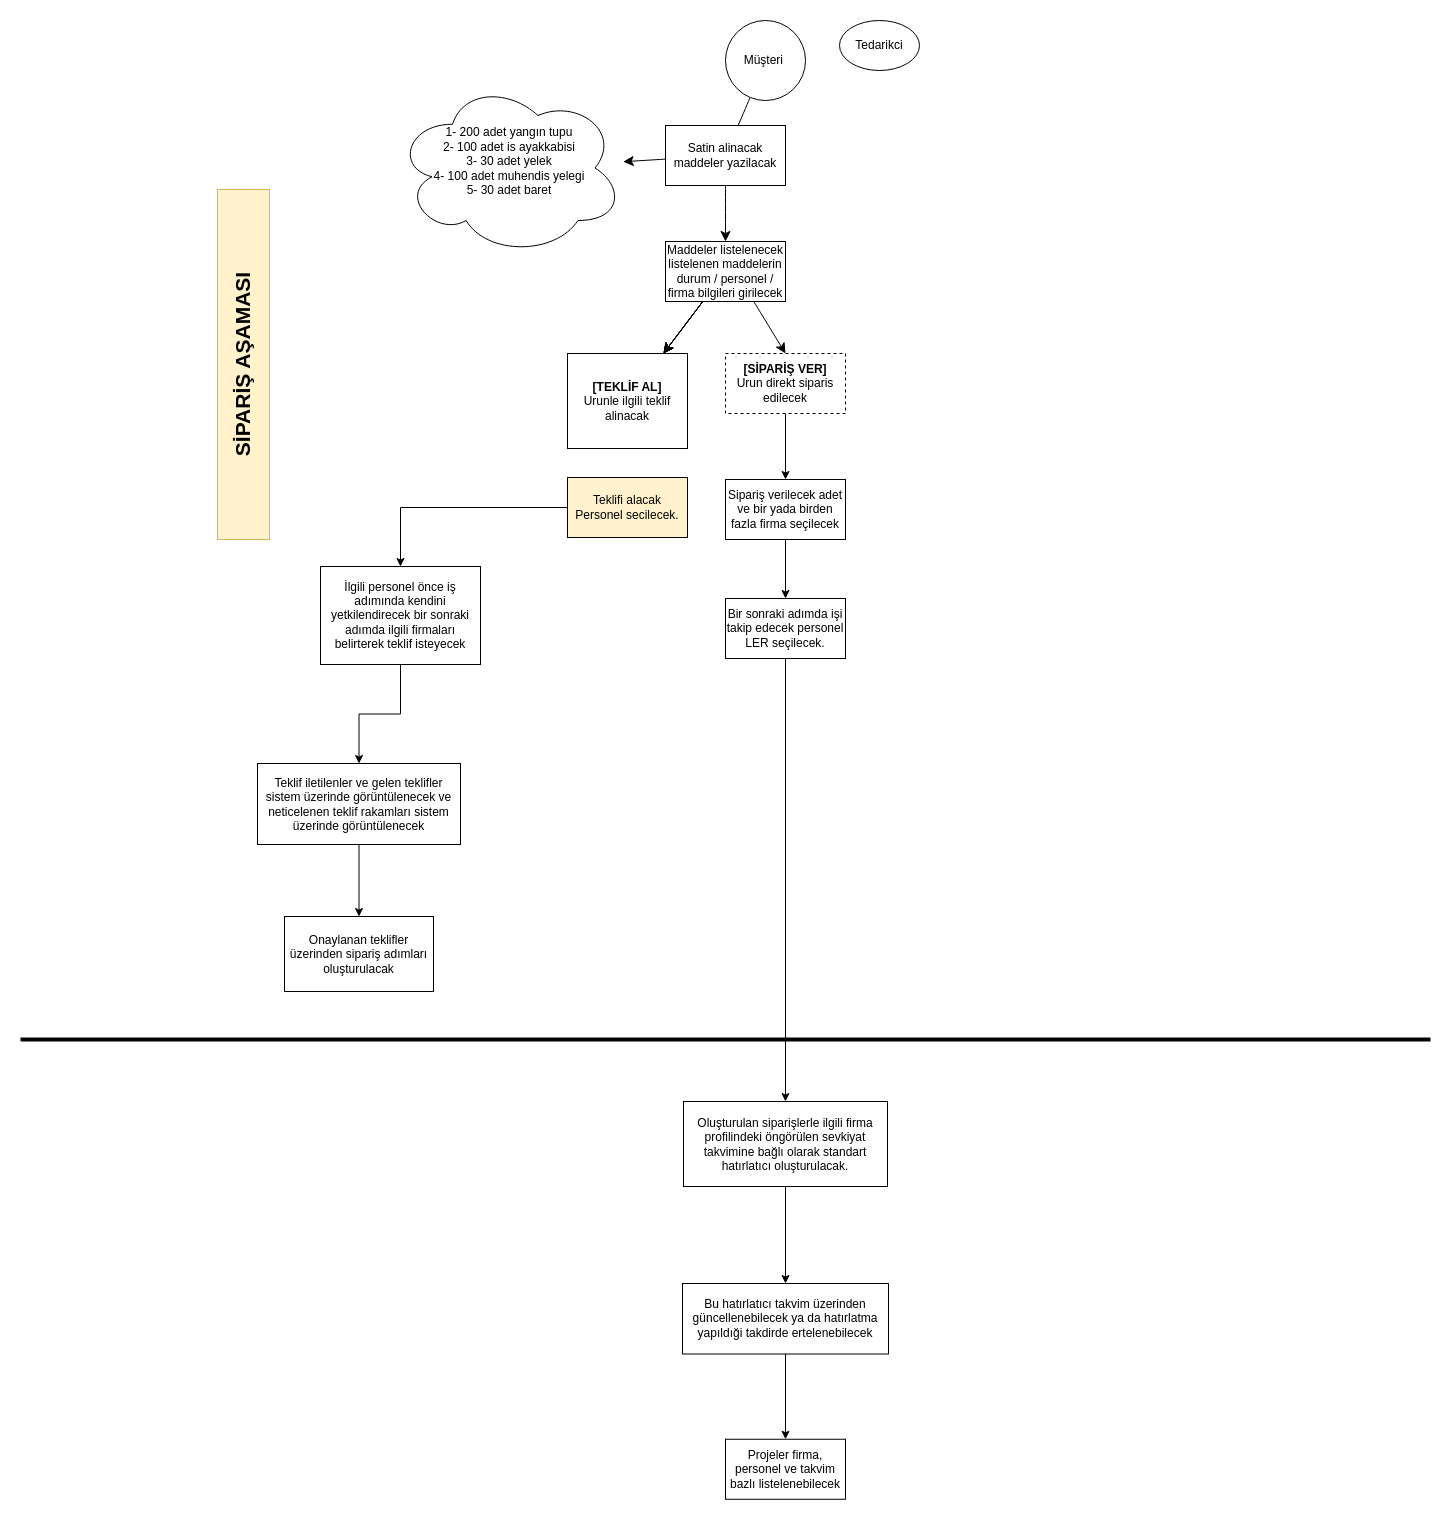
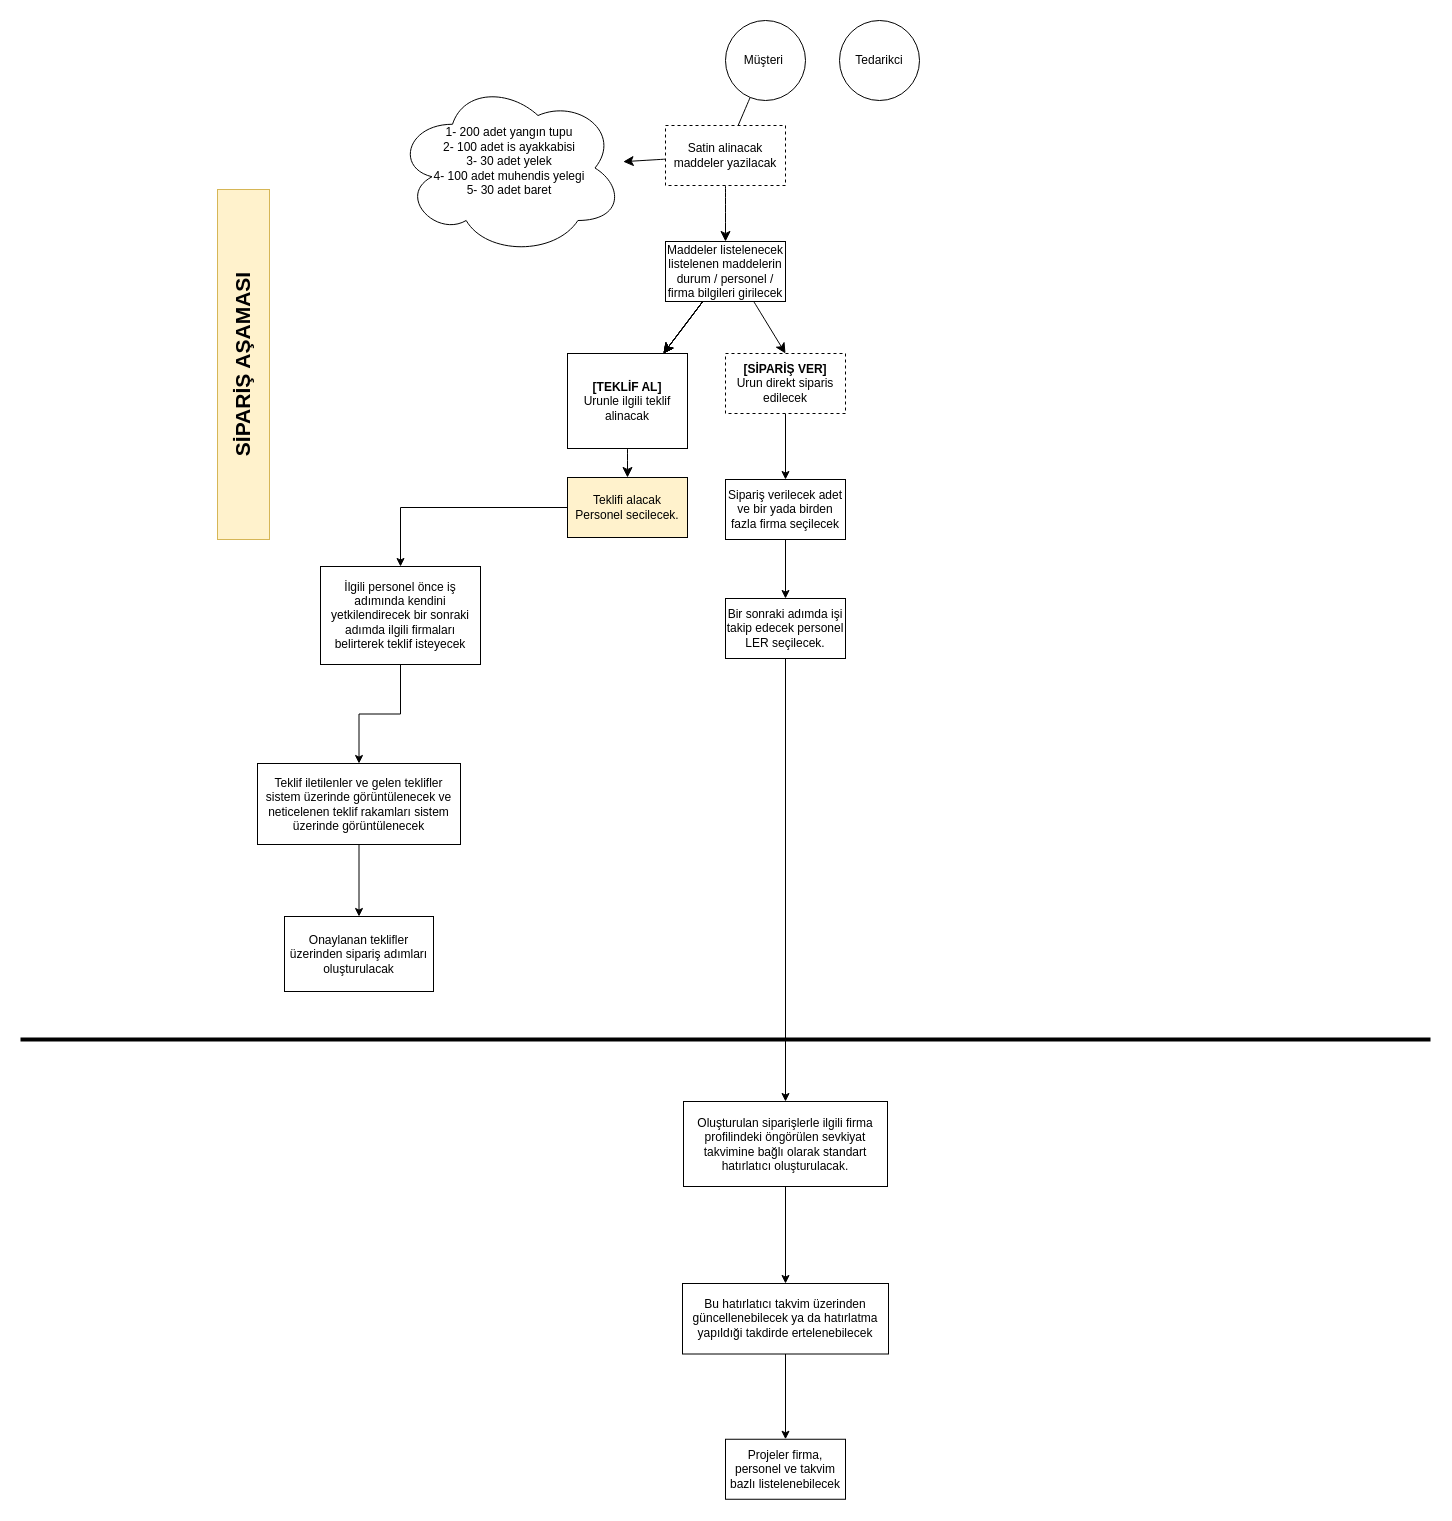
(880, 46) -> (880, 61)
(726, 156) -> (726, 156)
none -> (628, 459)
